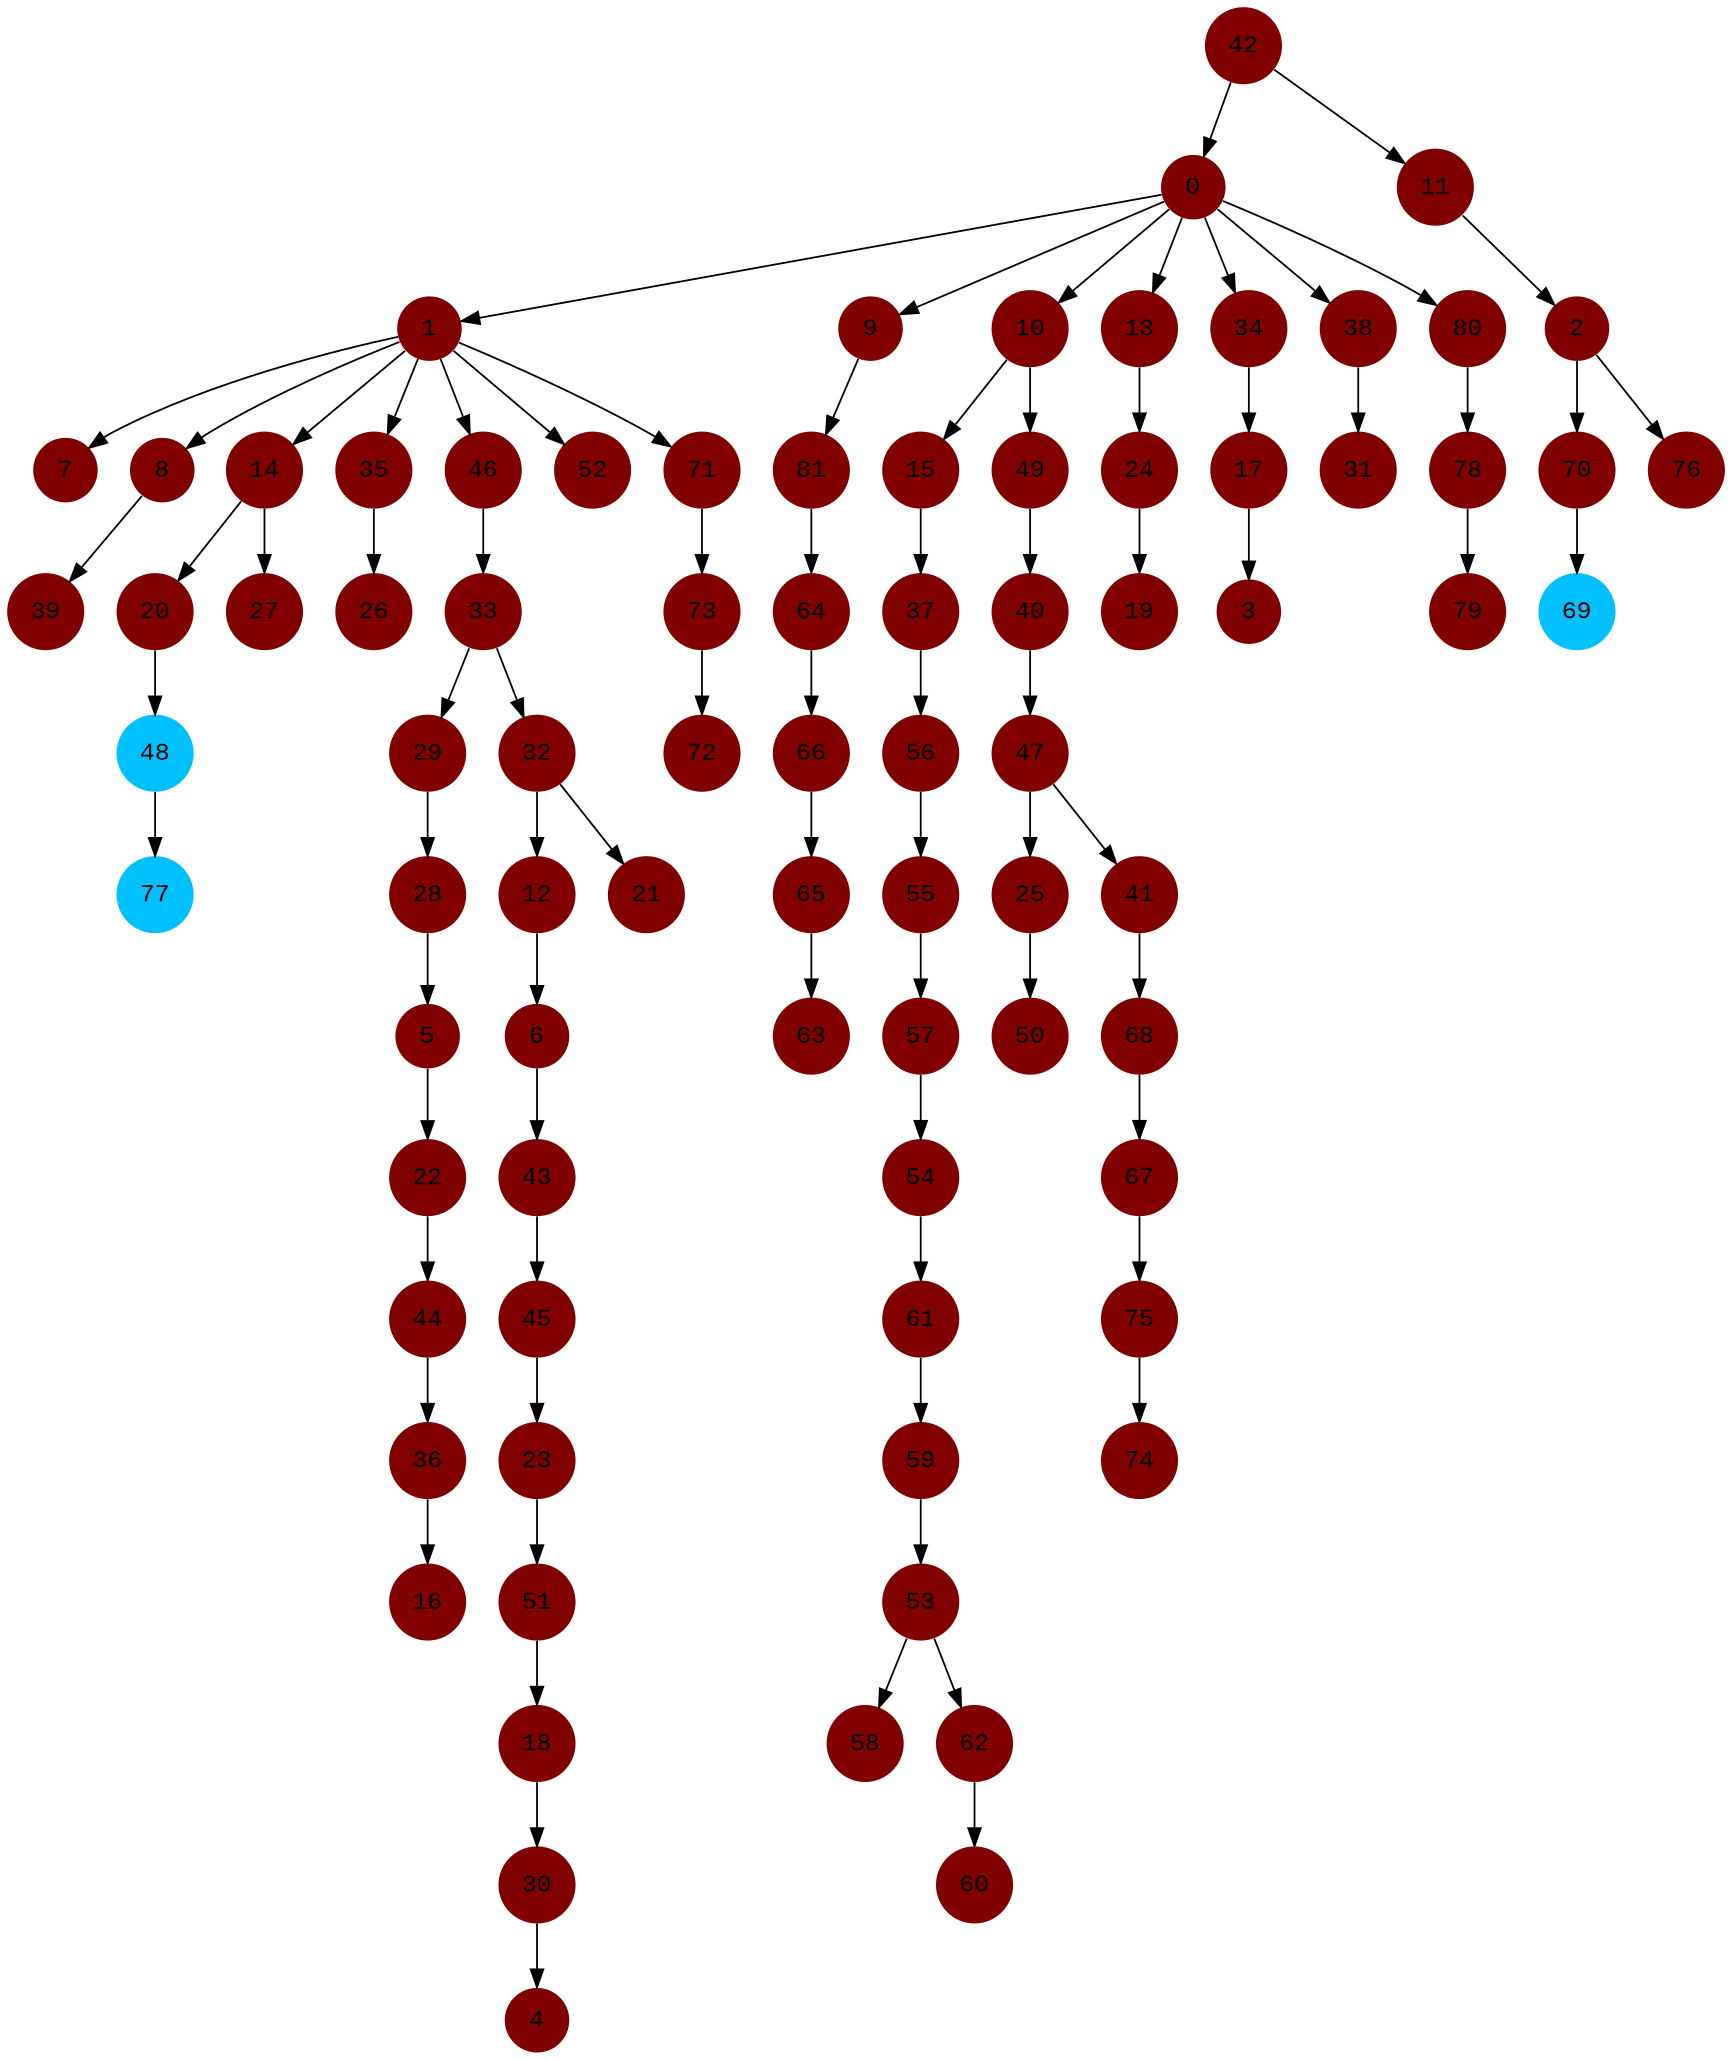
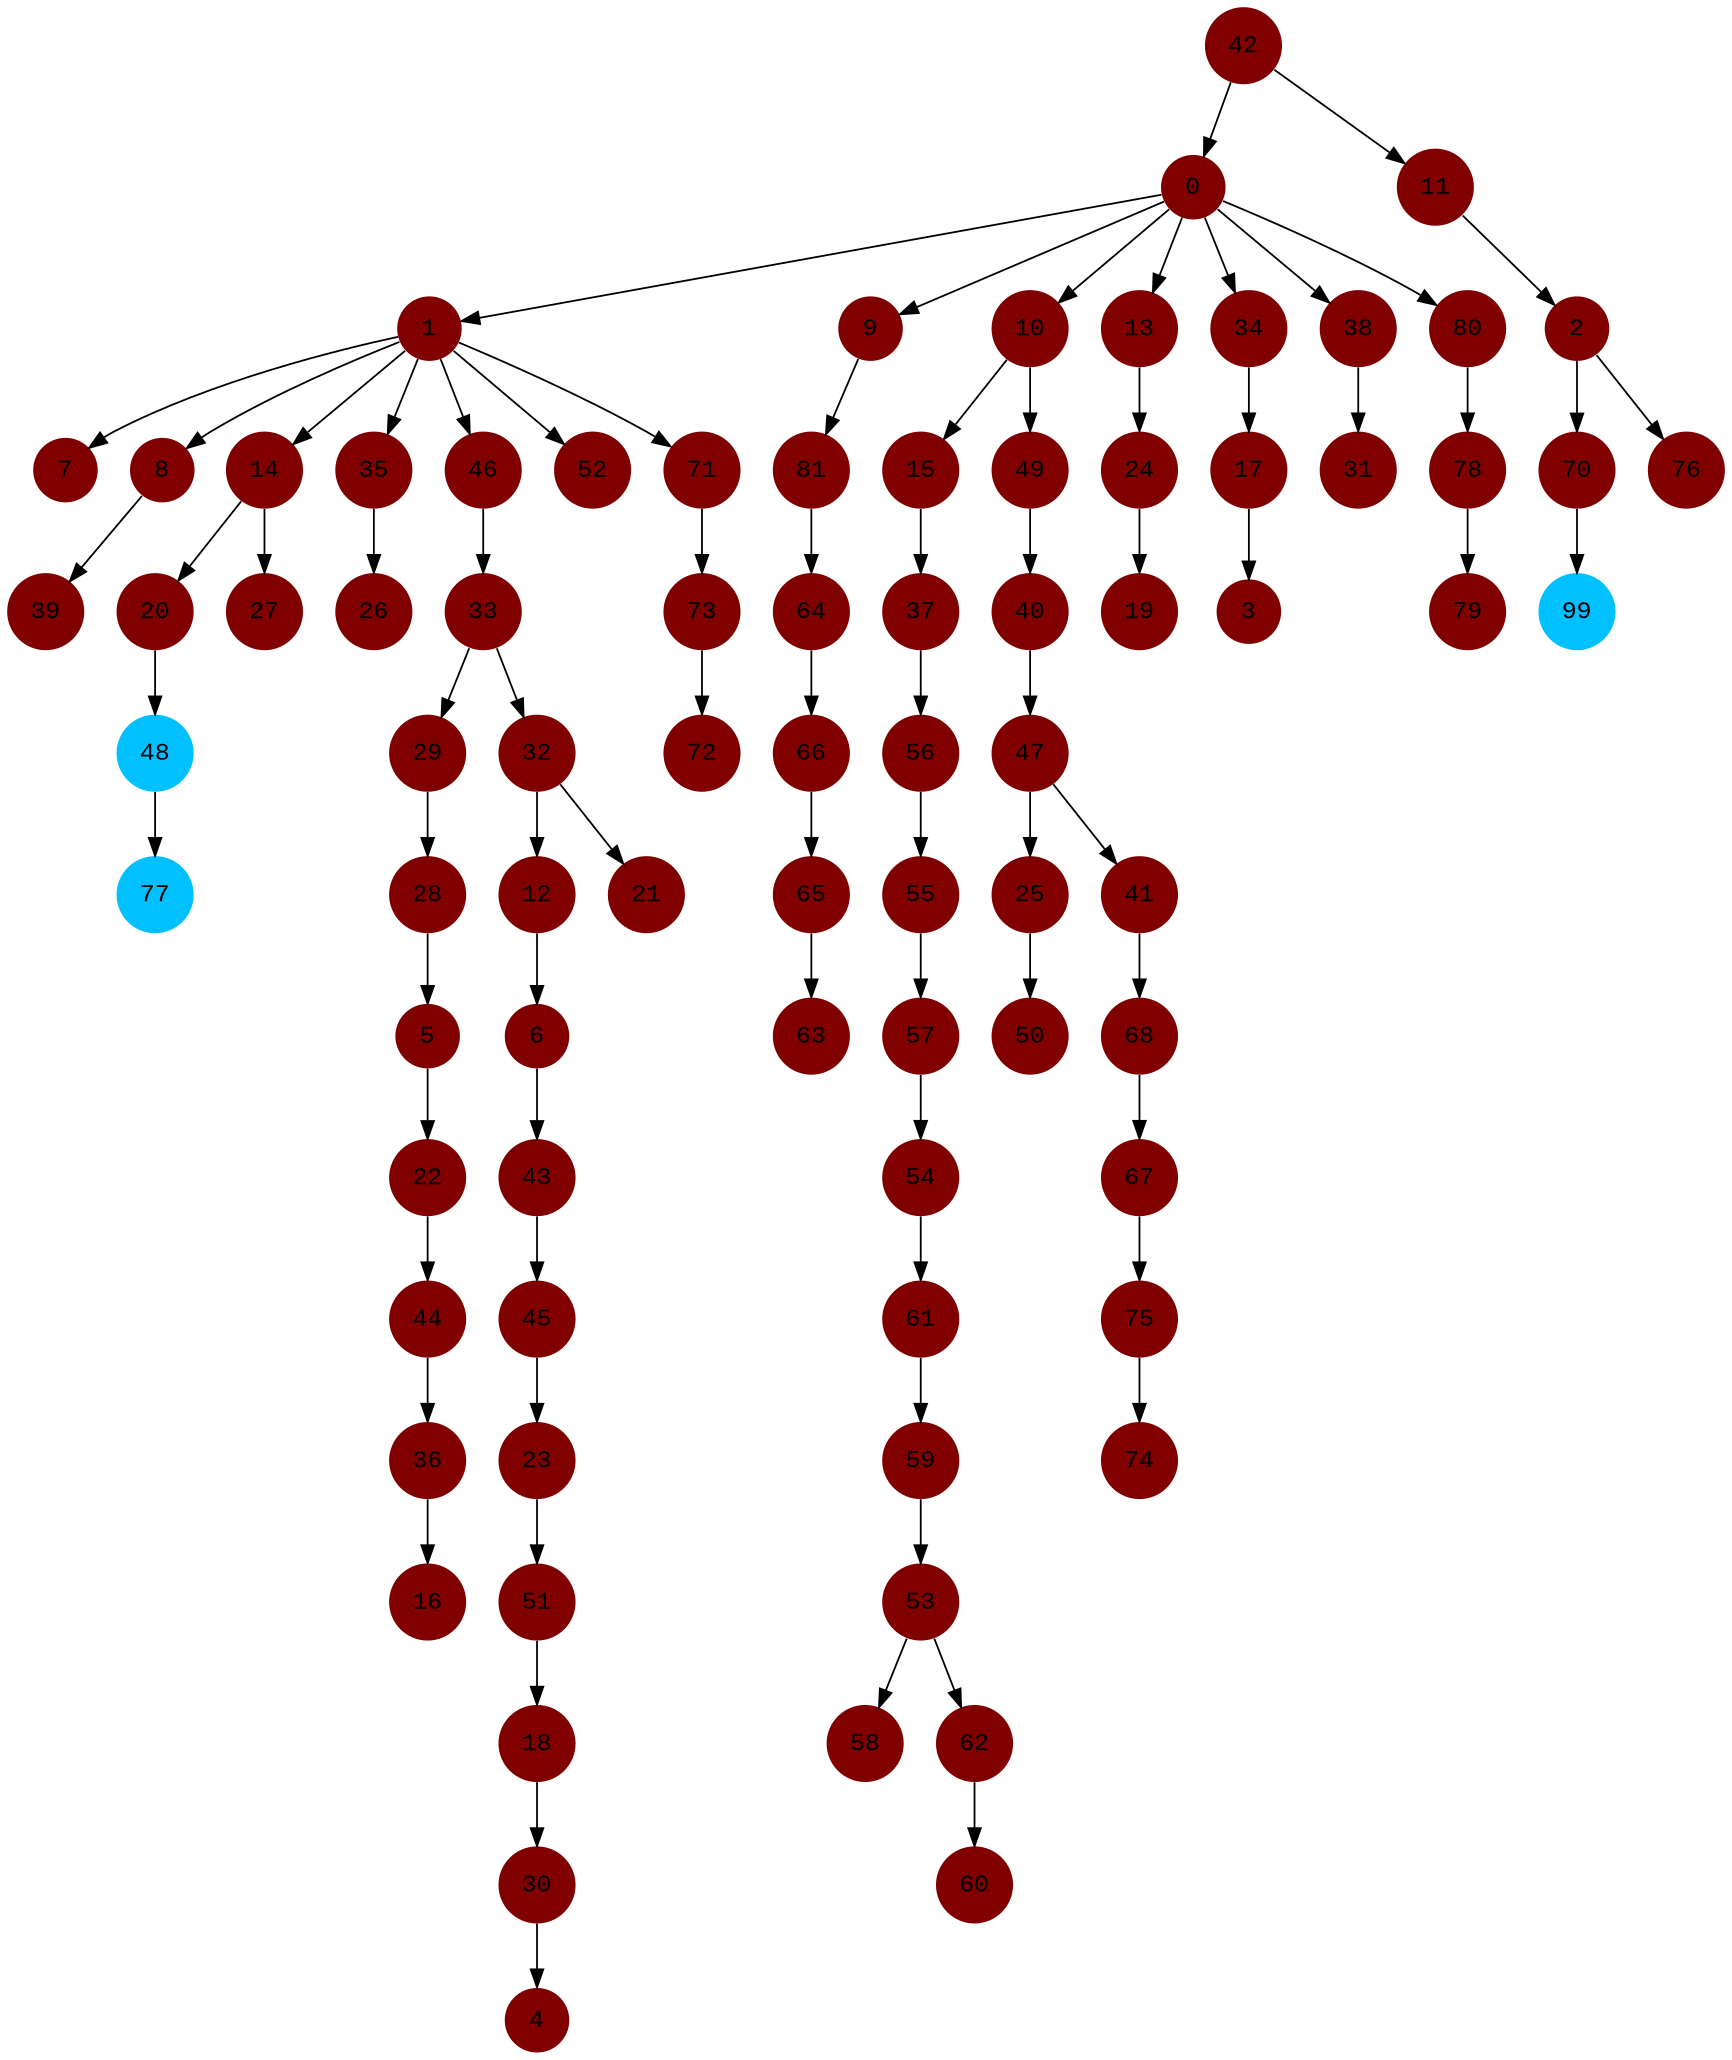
(1577, 612) -> (1577, 612)
